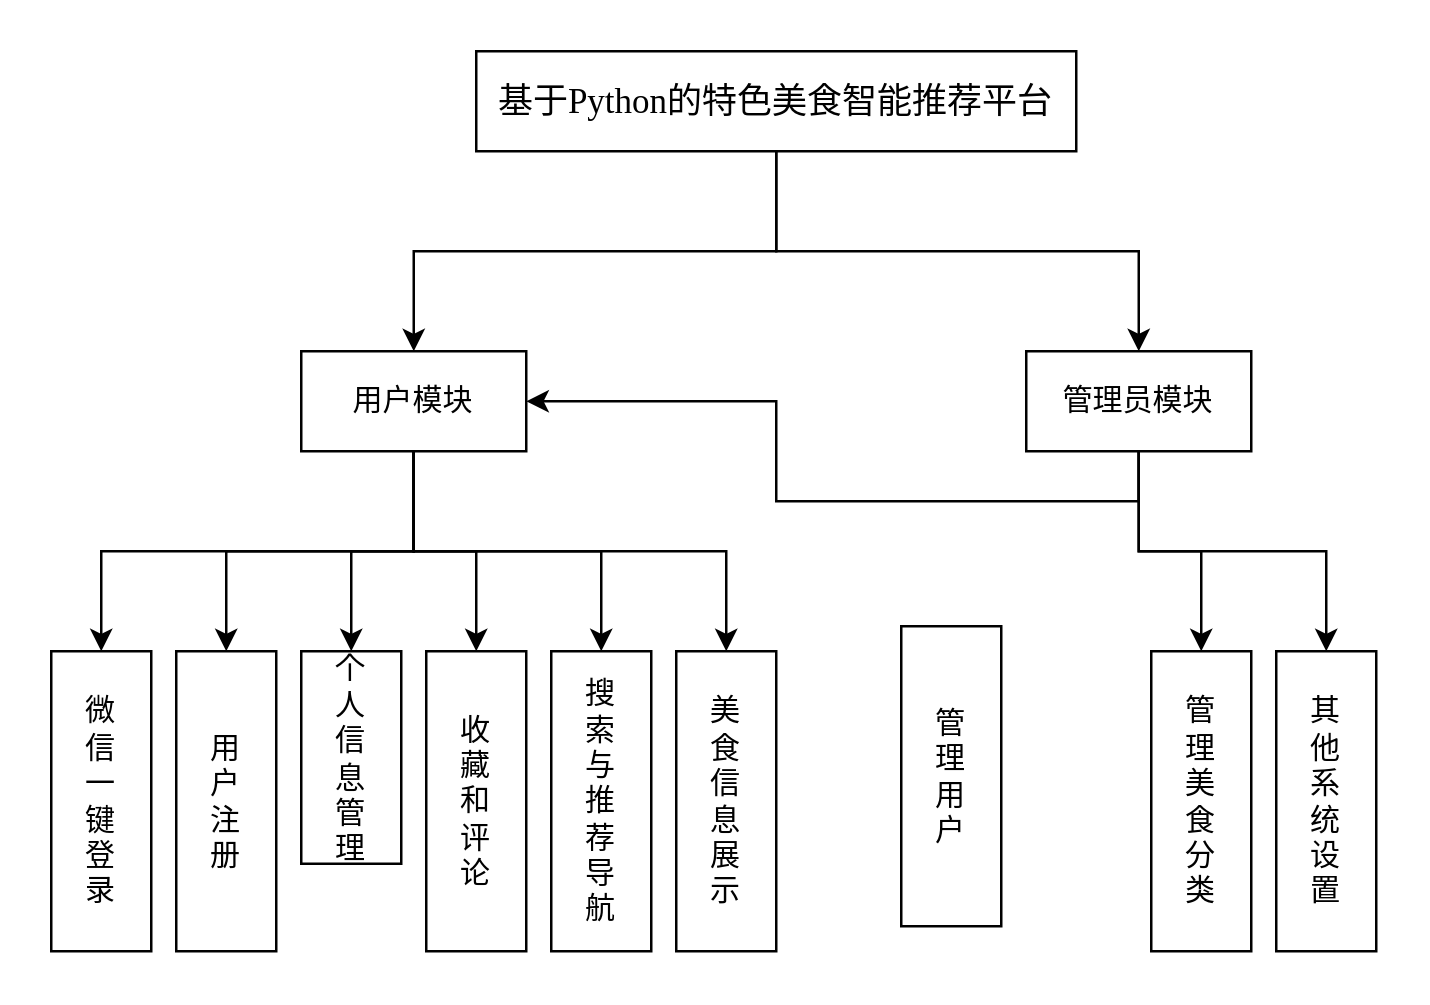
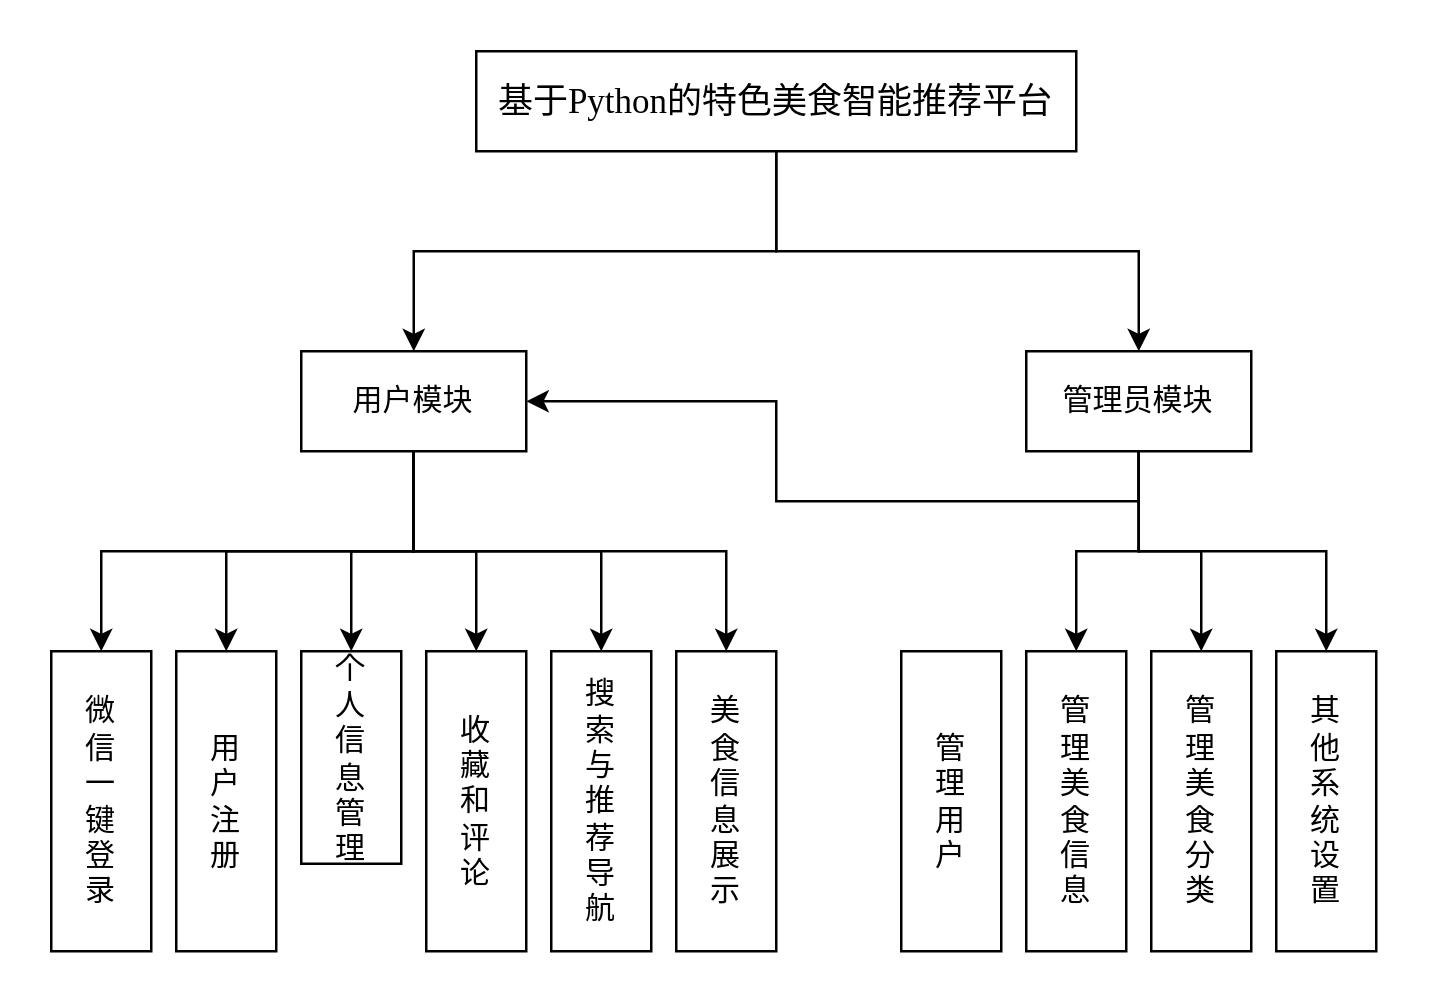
none -> (1076, 564)
(951, 776) -> (951, 801)
none -> (1076, 801)
